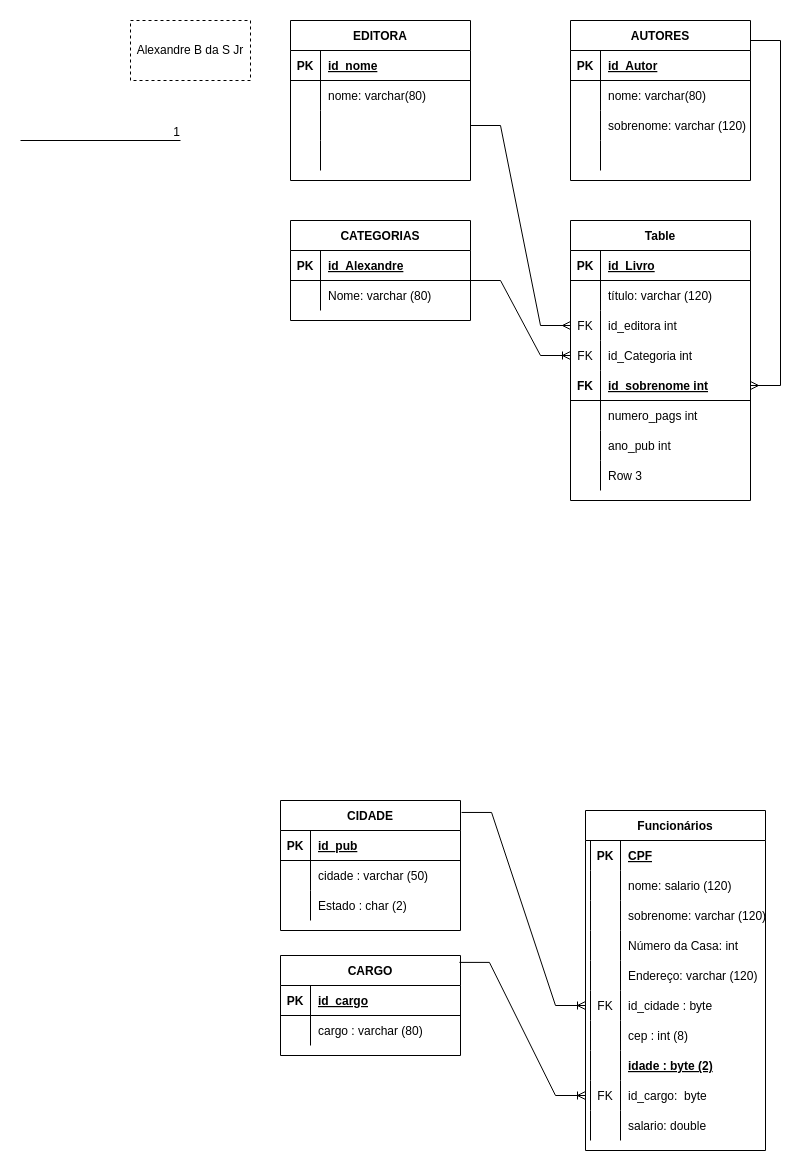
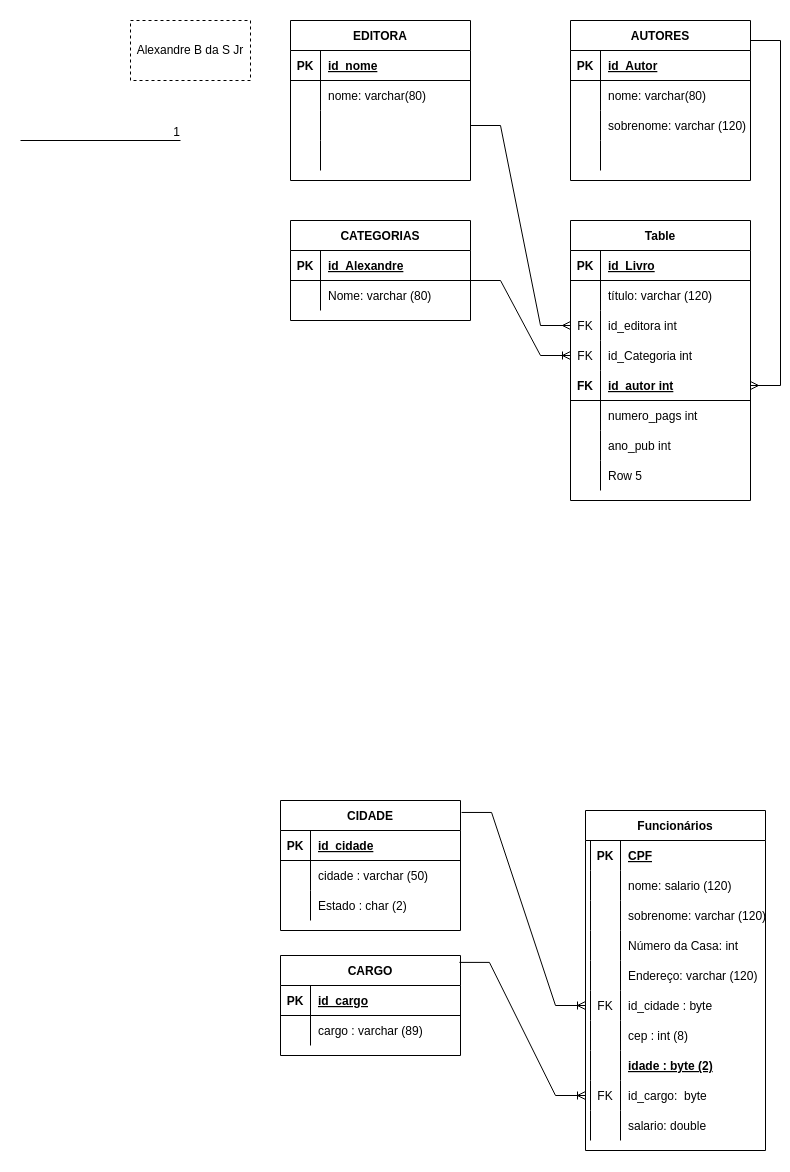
(657, 386) -> (644, 386)
(623, 476) -> (623, 476)
(337, 846) -> (345, 846)
(379, 1031) -> (379, 1031)
